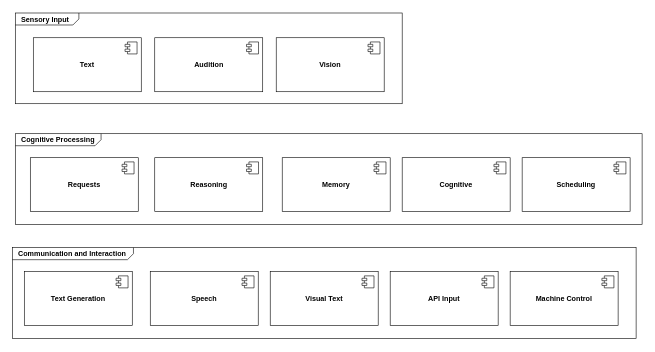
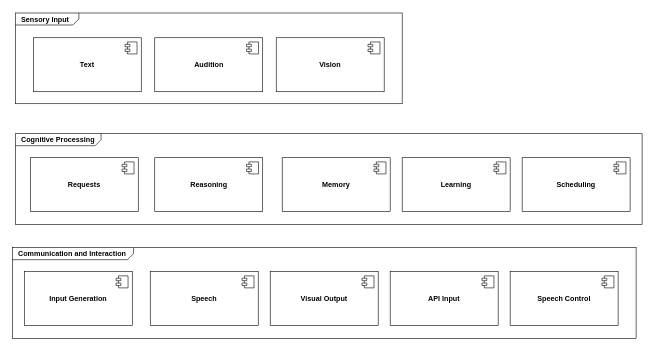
(456, 185) -> (456, 185)
(78, 299) -> (78, 299)
(324, 299) -> (324, 299)
(564, 299) -> (564, 299)
